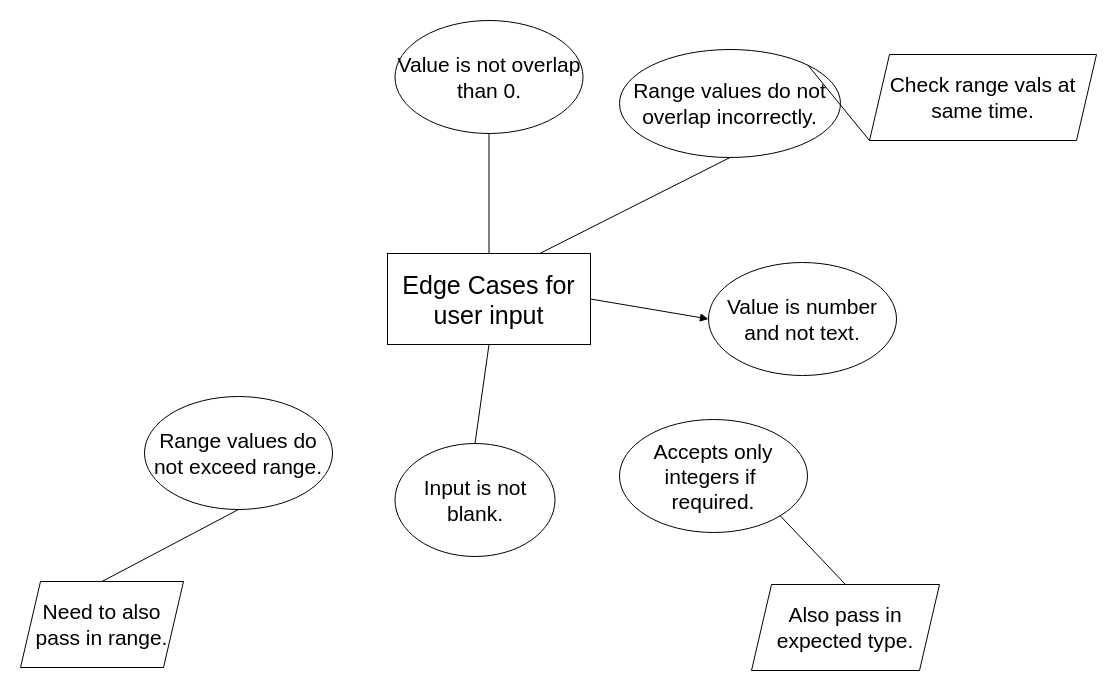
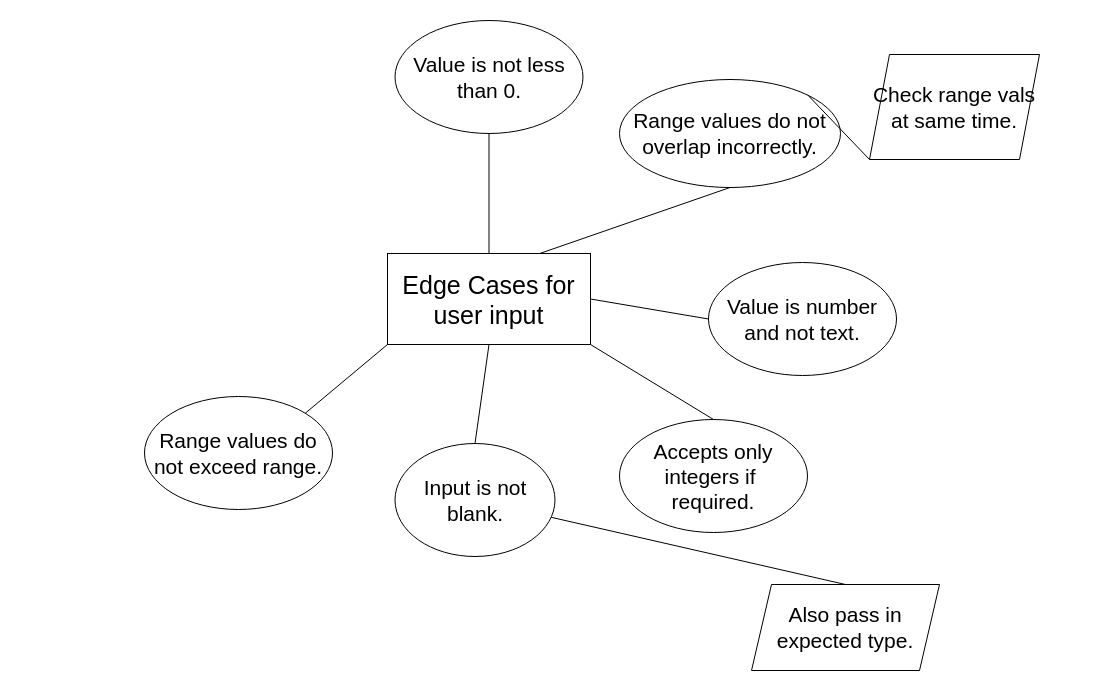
(490, 78) -> (490, 78)
(983, 98) -> (955, 107)
(730, 104) -> (730, 134)
(699, 317) -> (702, 318)
none -> (346, 379)
none -> (652, 382)
(170, 546) -> none
(813, 550) -> (699, 551)
(102, 625) -> none
